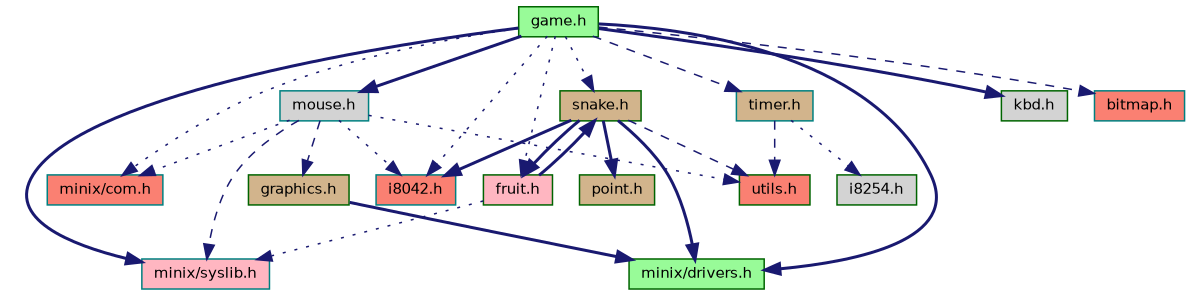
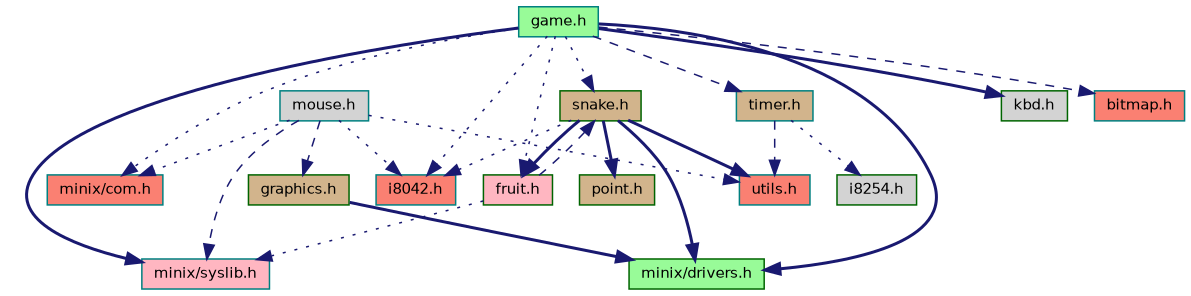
(558, 22) -> (558, 22)
(449, 61) -> none
(681, 145) -> (681, 145)
(504, 150) -> (504, 150)
(558, 159) -> (558, 159)
(775, 190) -> (775, 190)
